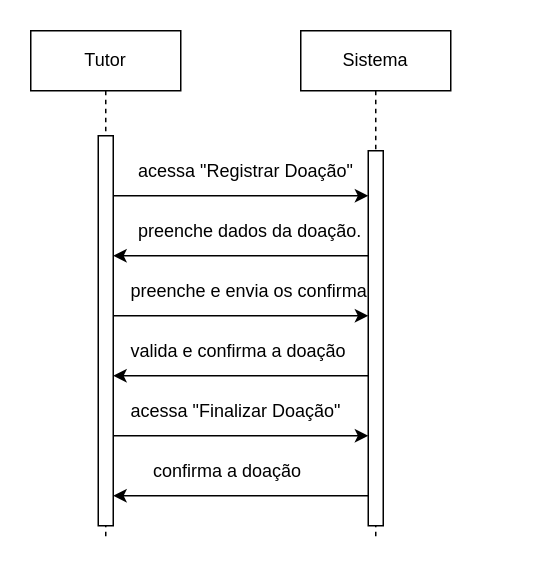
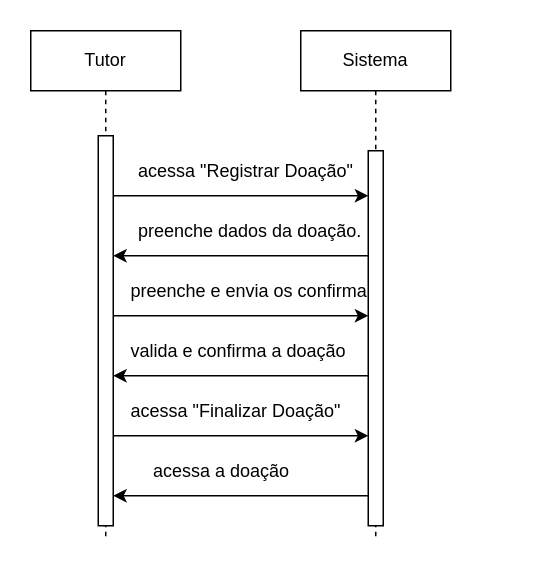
(232, 472) -> (225, 472)
